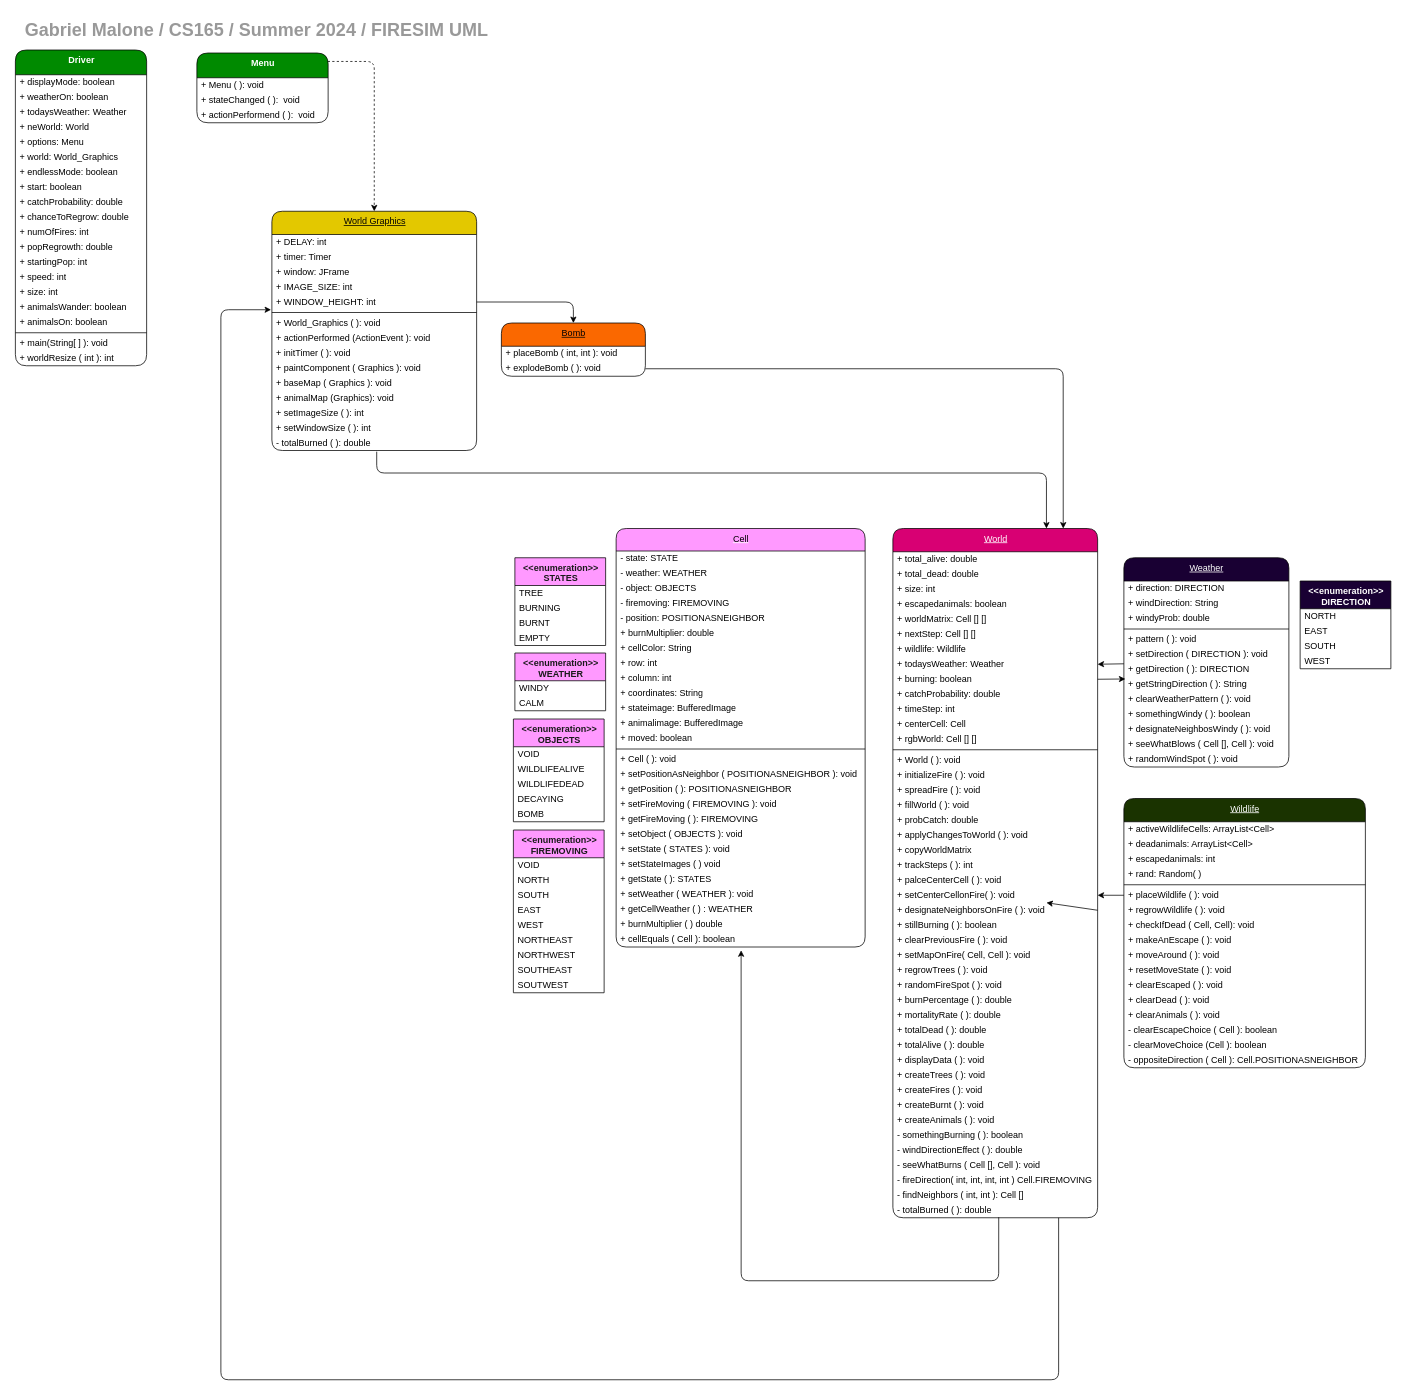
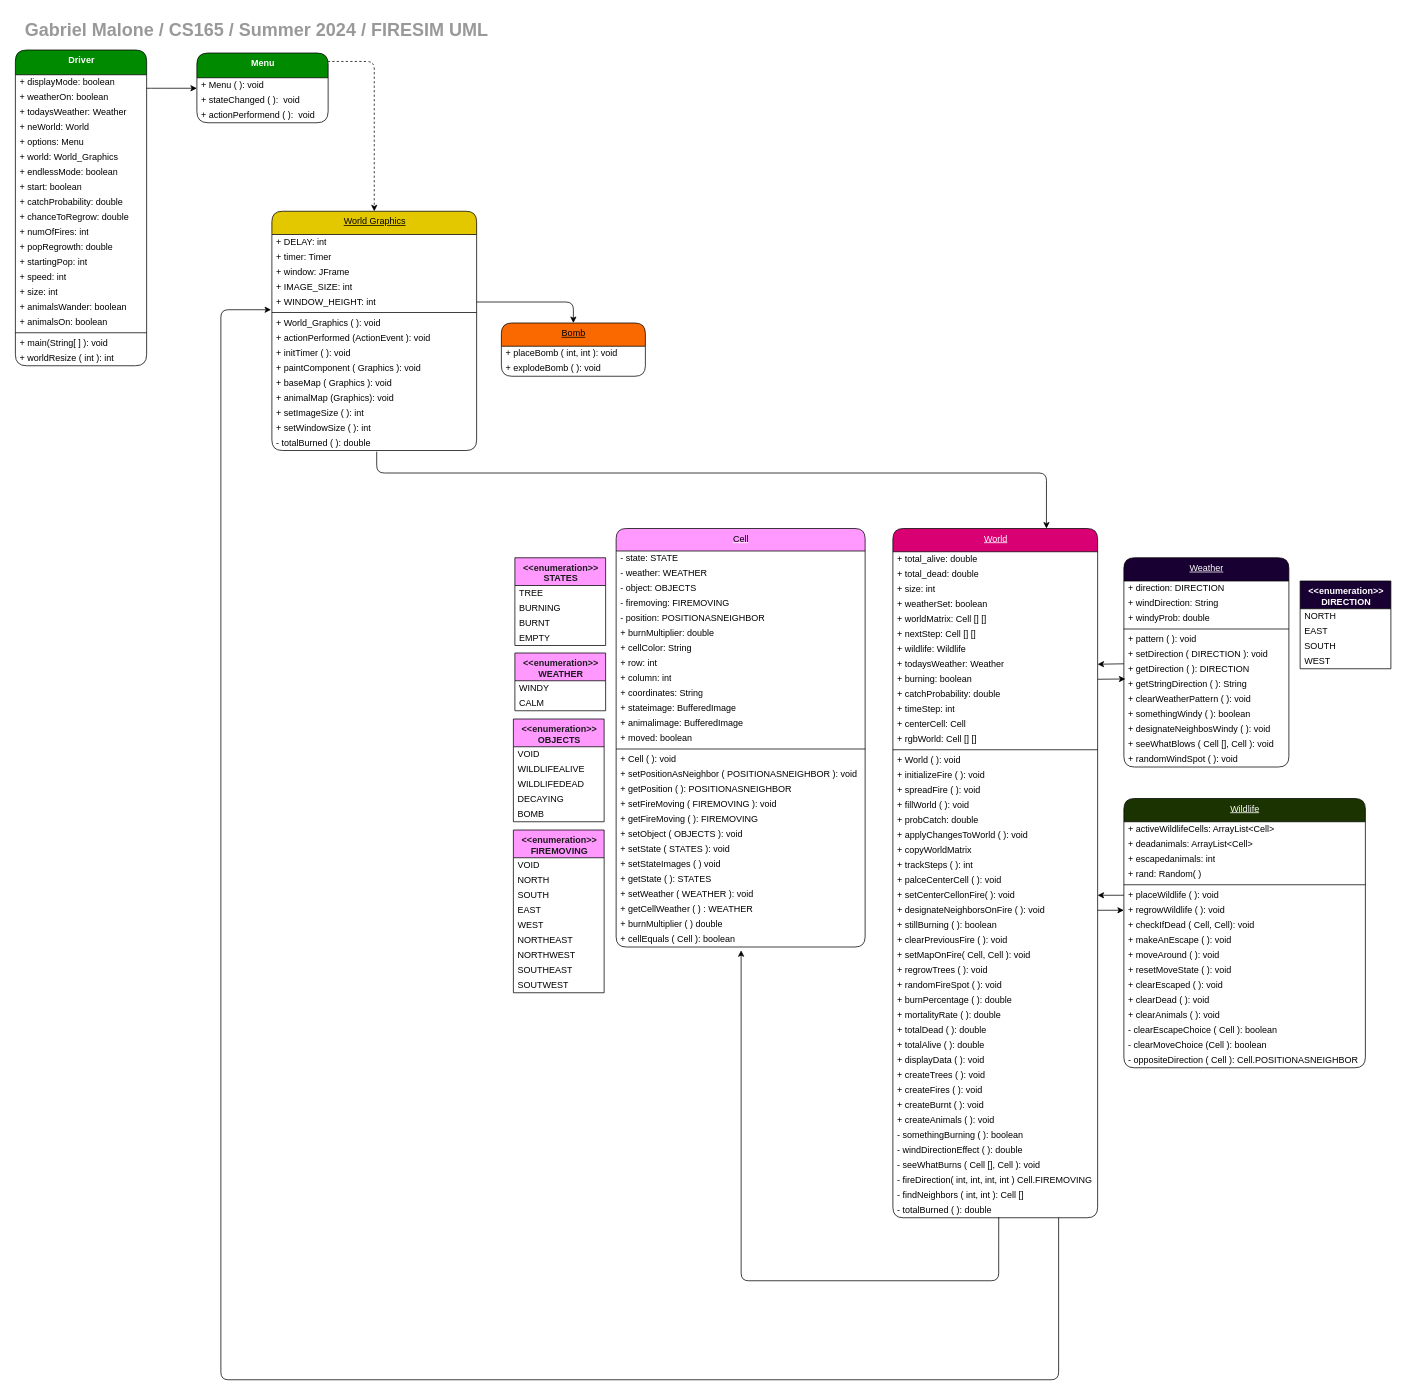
none -> (171, 88)
(930, 369) -> none
(953, 604) -> (946, 604)
(1073, 907) -> (1109, 910)
